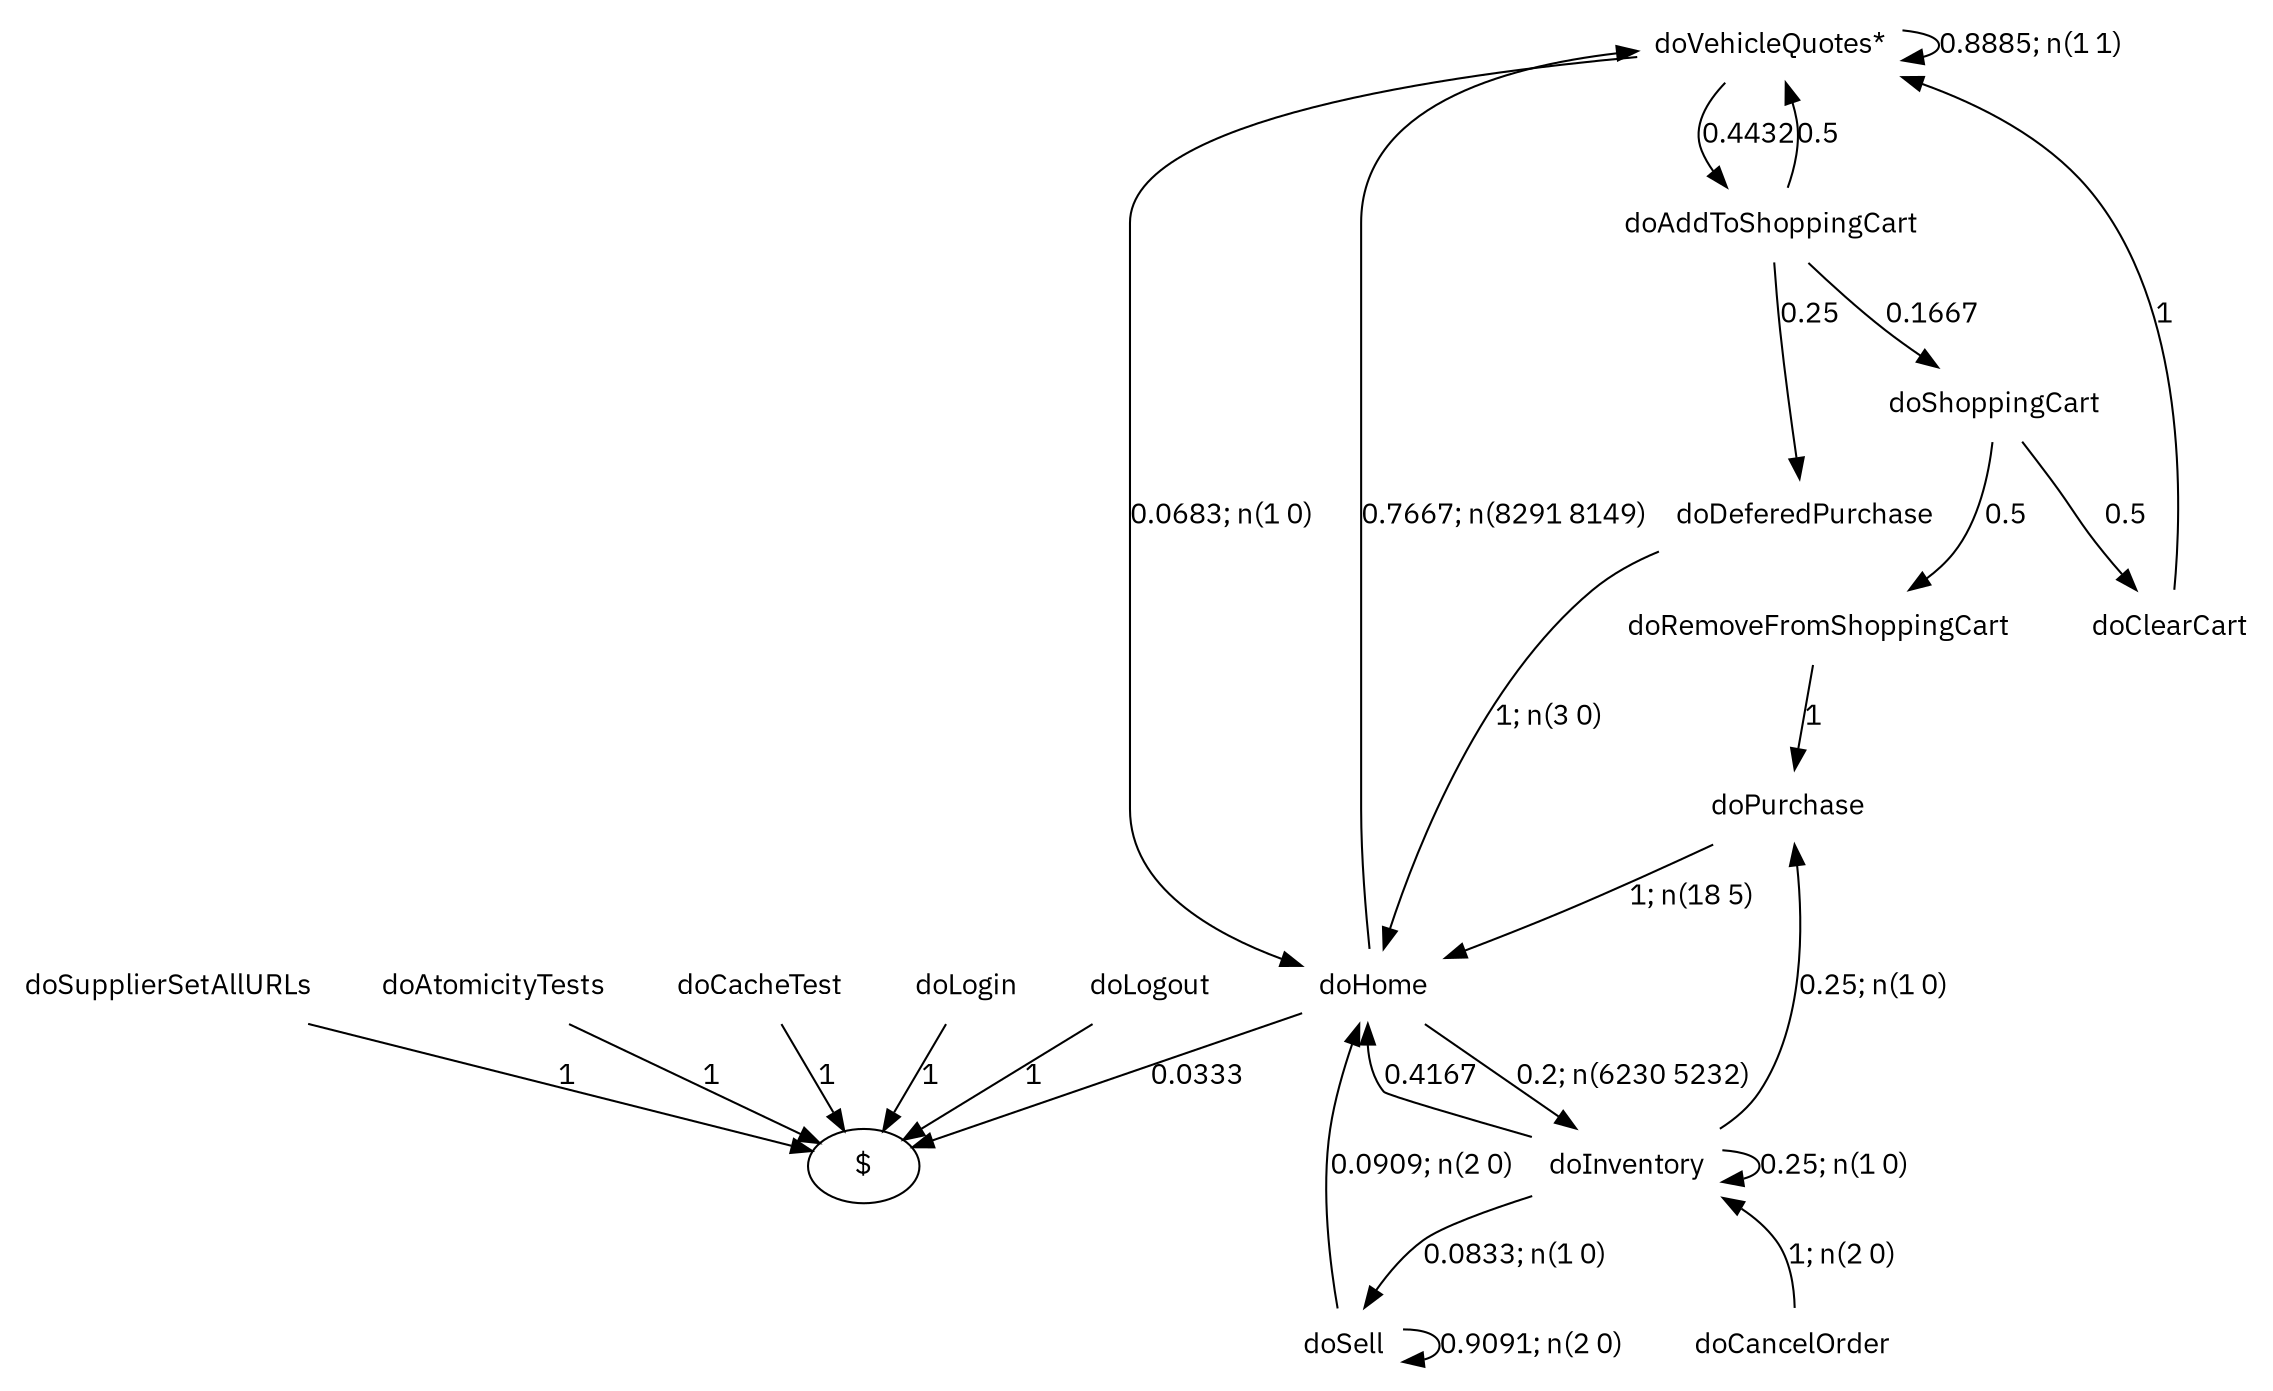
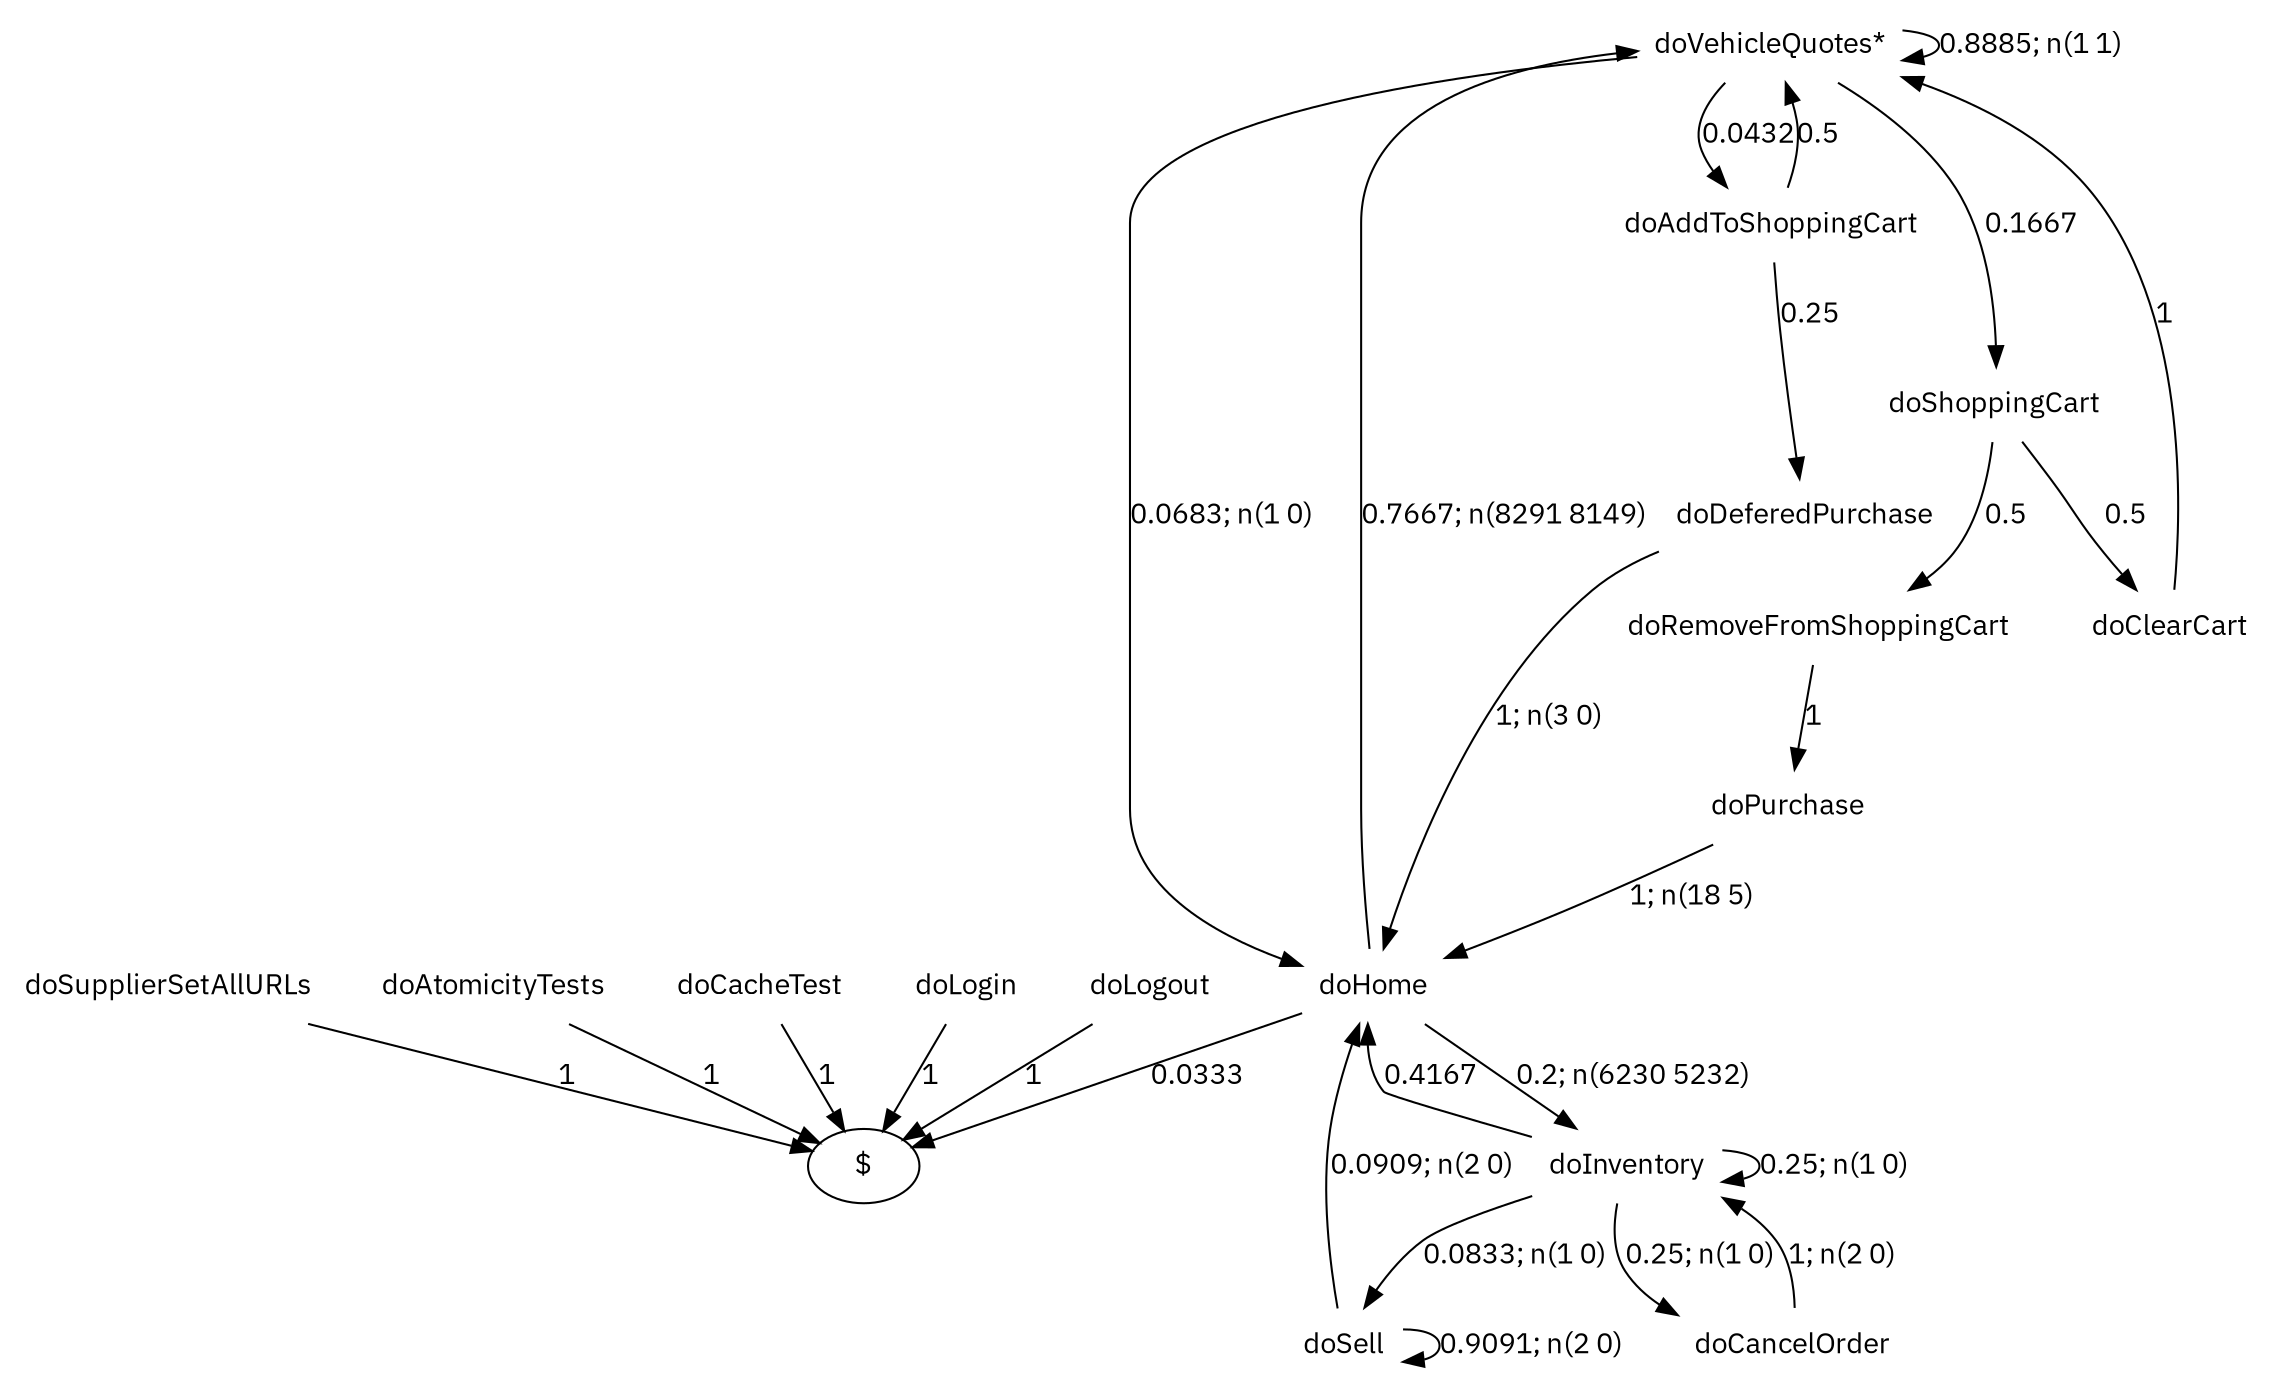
(1749, 135) -> (1749, 135)
(1863, 312) -> (1957, 190)
(1792, 1009) -> (1620, 1262)
